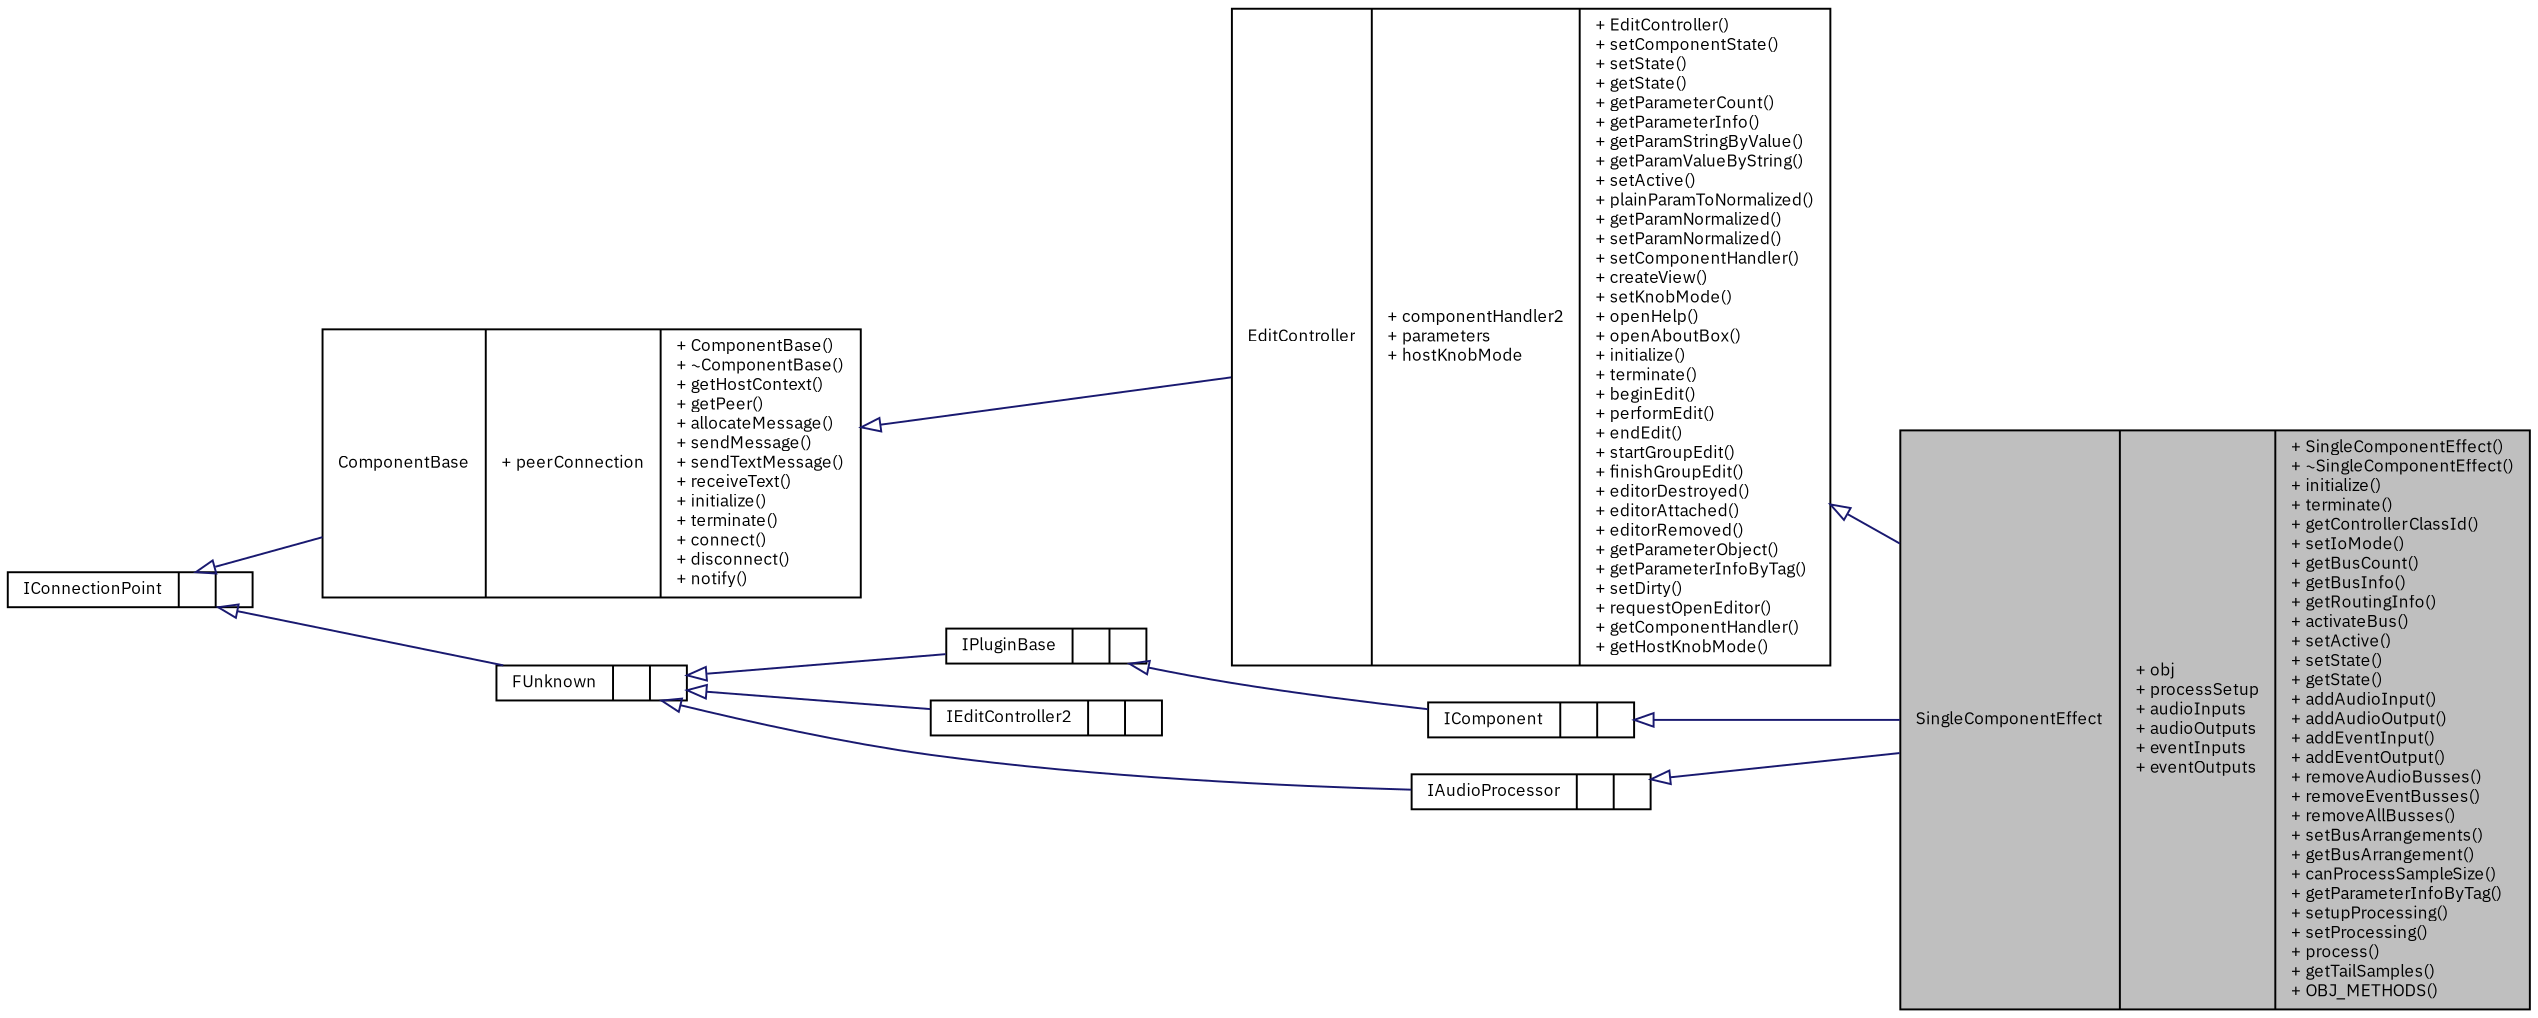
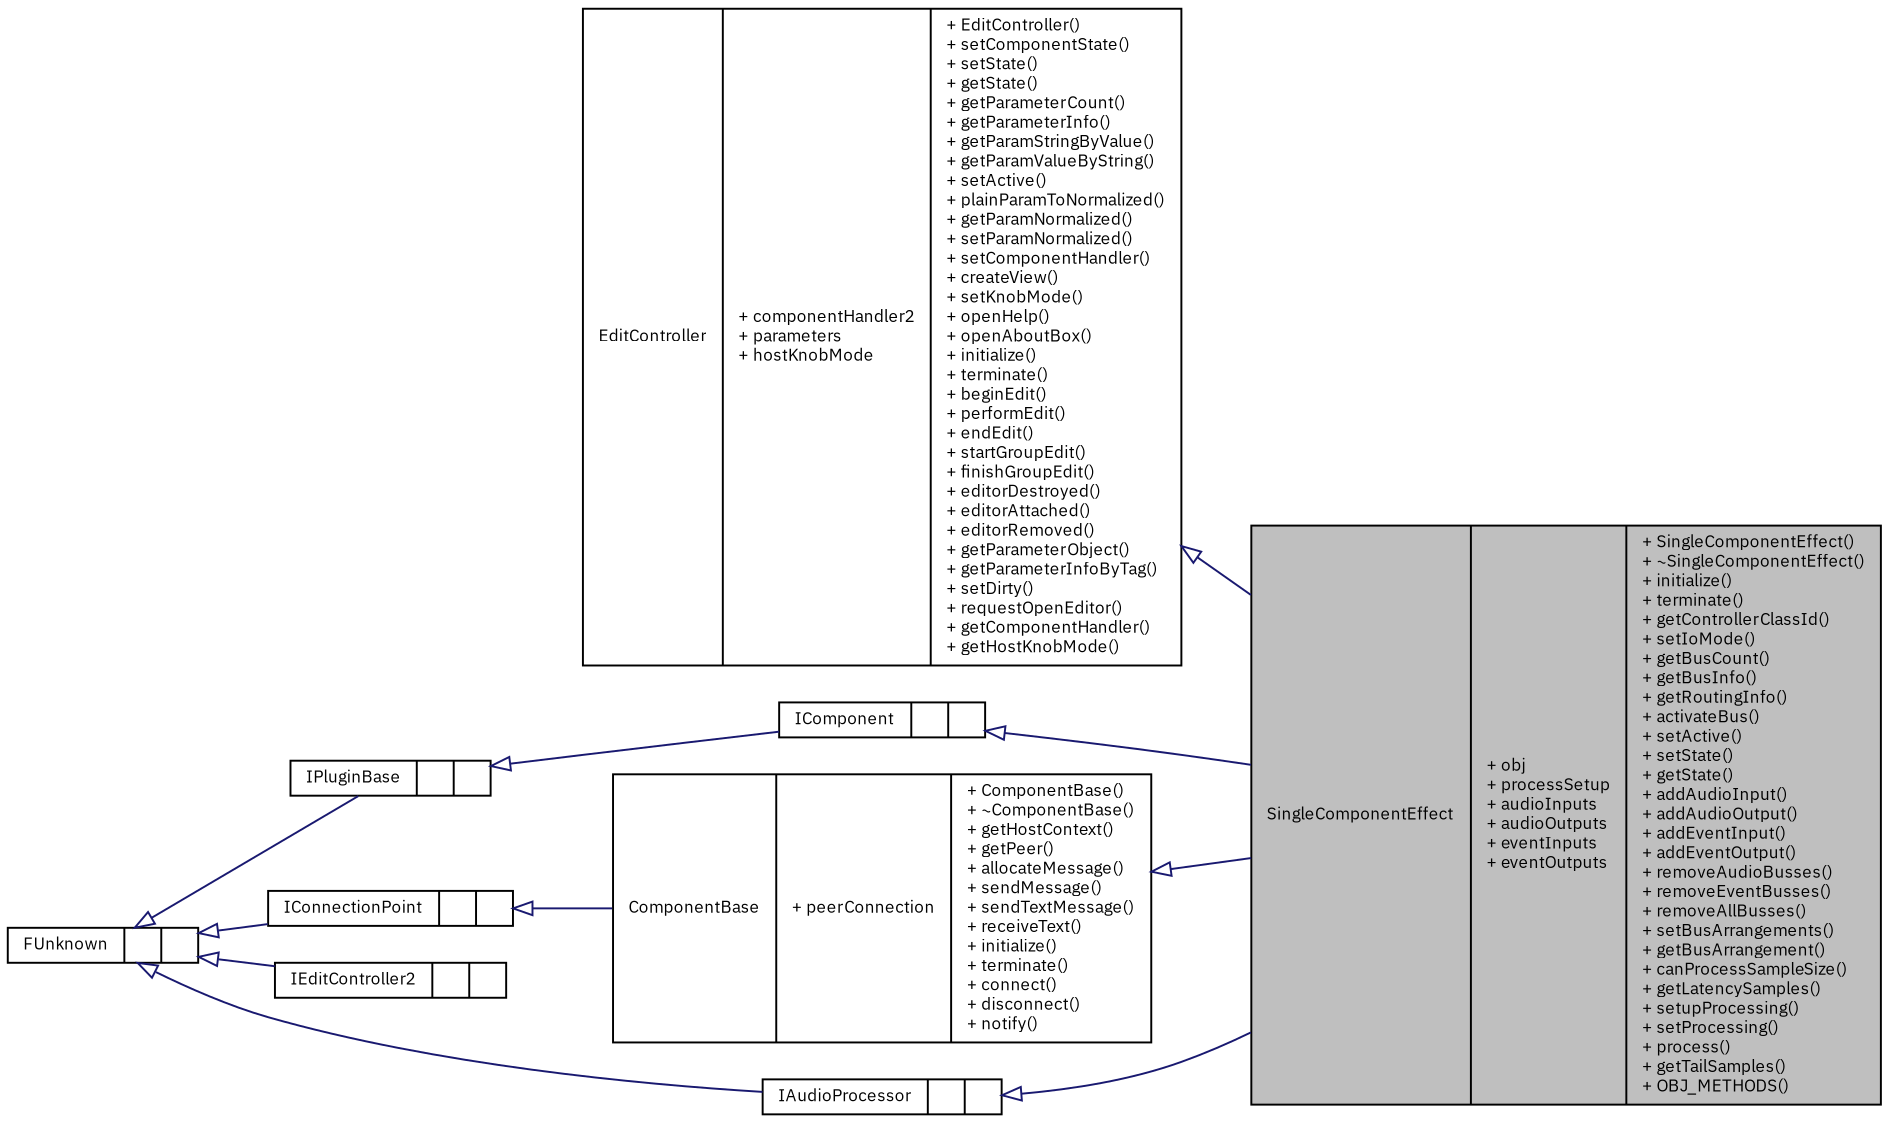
(1056, 401) -> (1211, 864)
(370, 638) -> (243, 927)
(2397, 894) -> (1732, 989)
